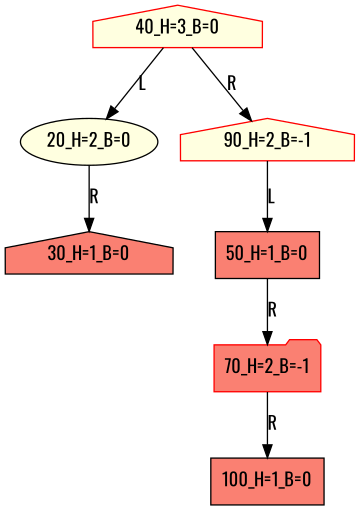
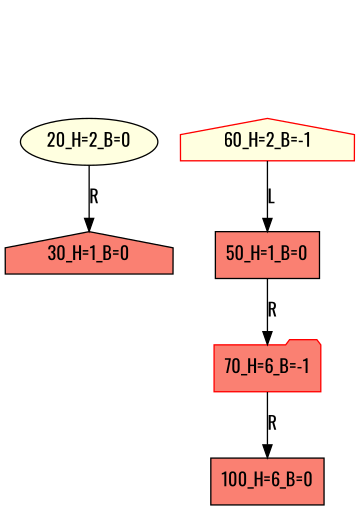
(178, 29) -> none
(267, 142) -> (267, 142)
(267, 368) -> (267, 368)
(267, 482) -> (267, 482)
